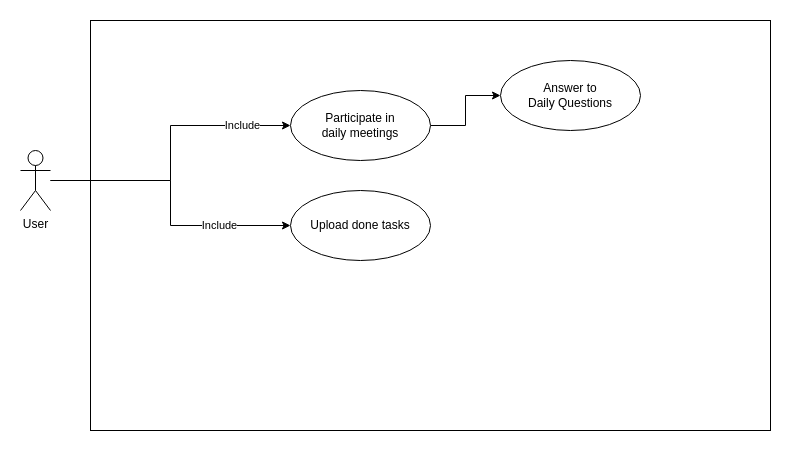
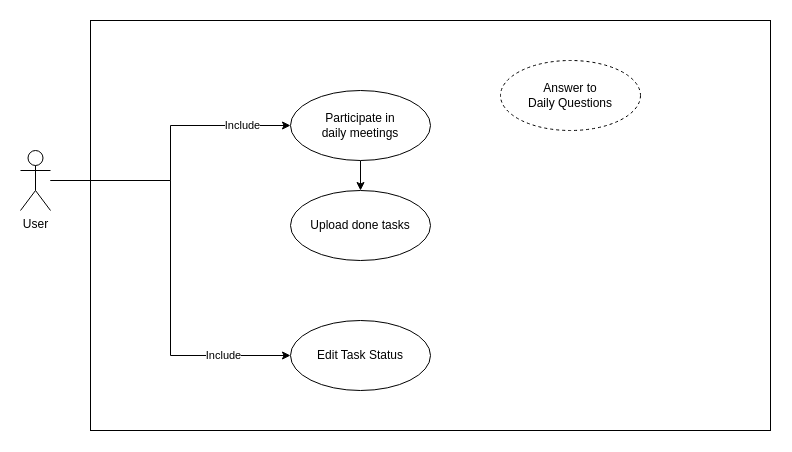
(571, 96) -> (571, 96)
(466, 115) -> (361, 180)
(228, 226) -> none
none -> (171, 348)
none -> (361, 356)
